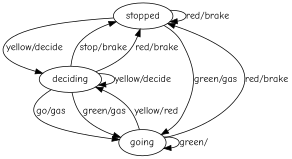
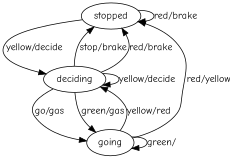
(193, 77) -> none
(267, 79) -> (209, 79)
